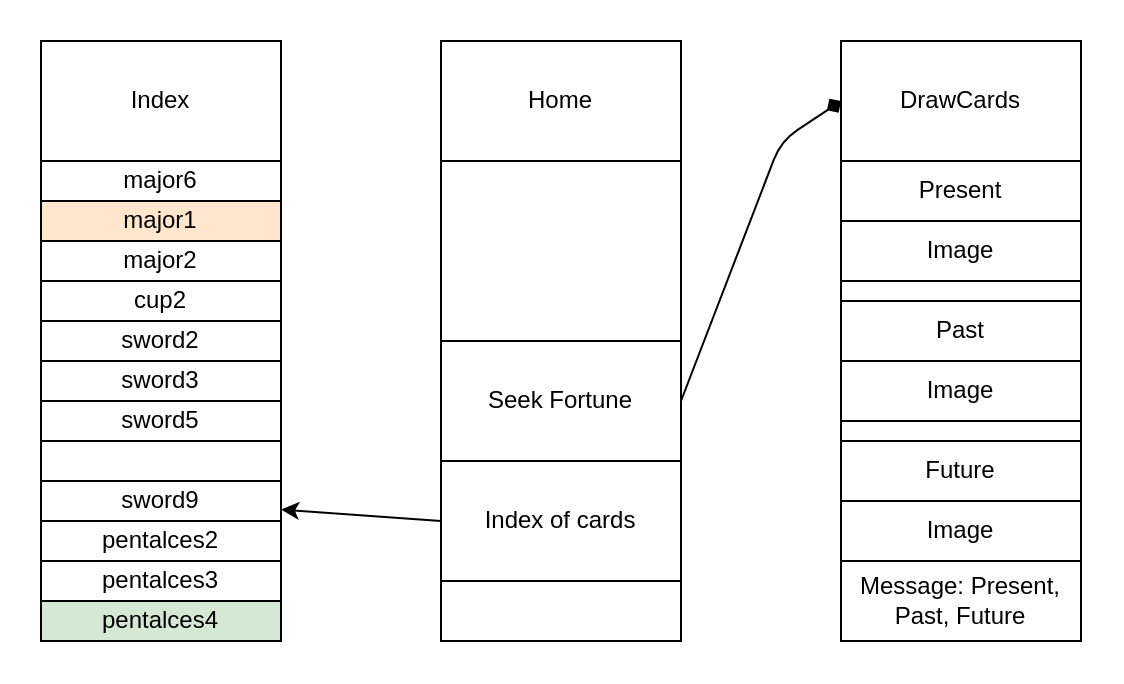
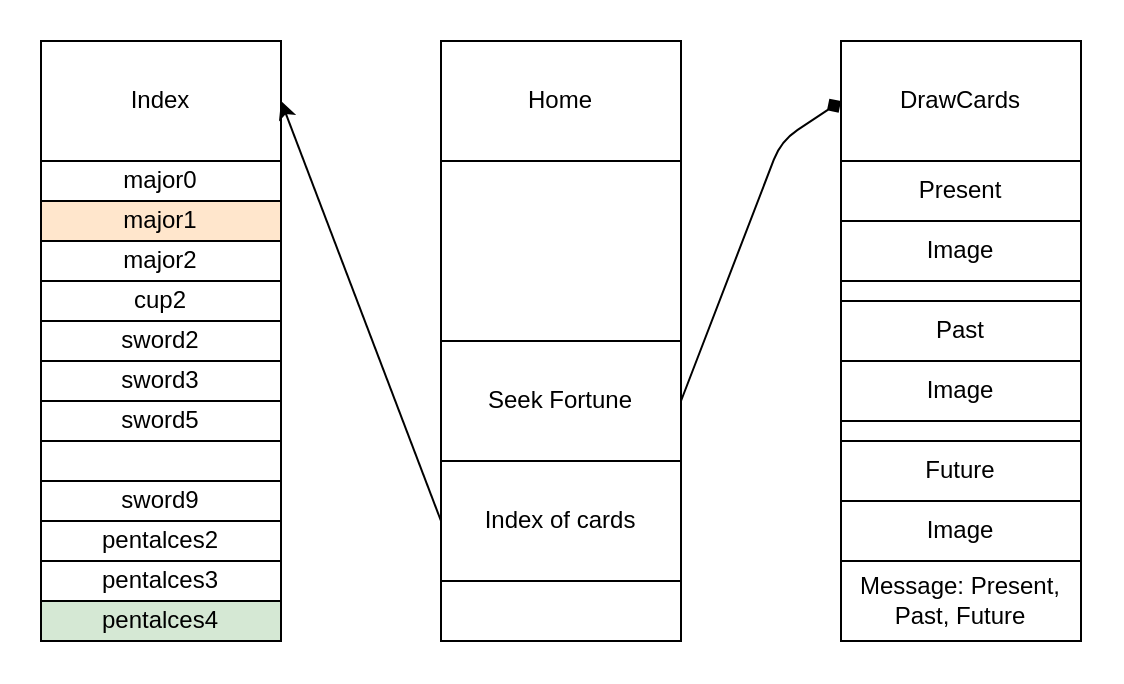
(161, 181) -> (161, 181)
(368, 516) -> (363, 317)
